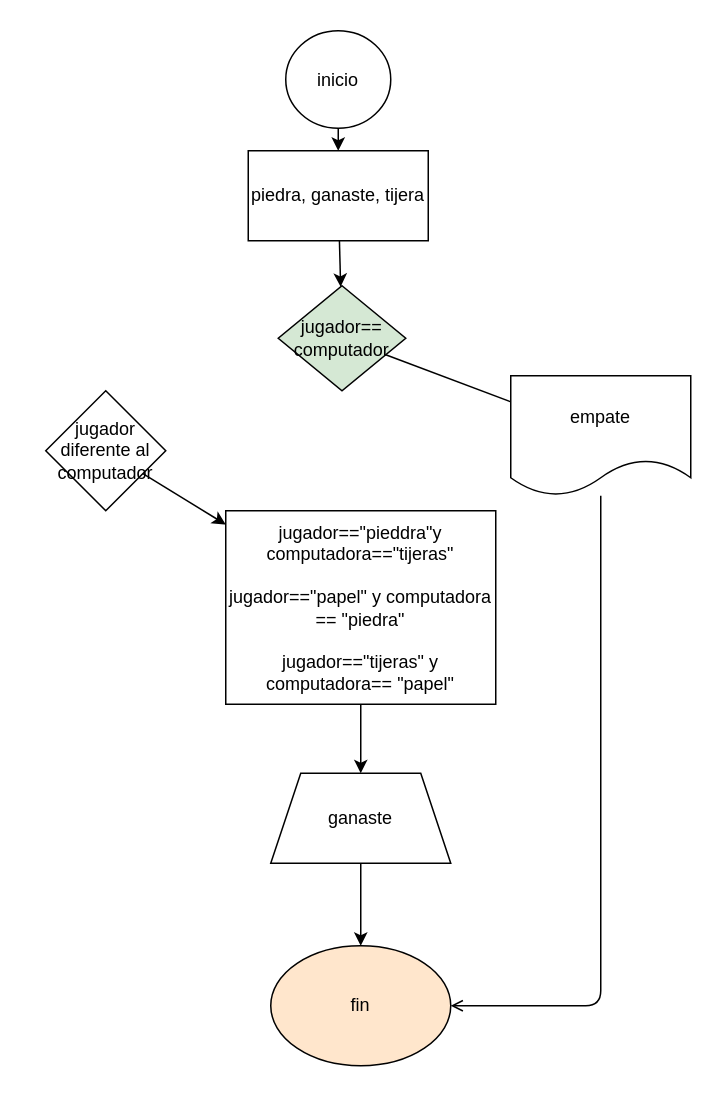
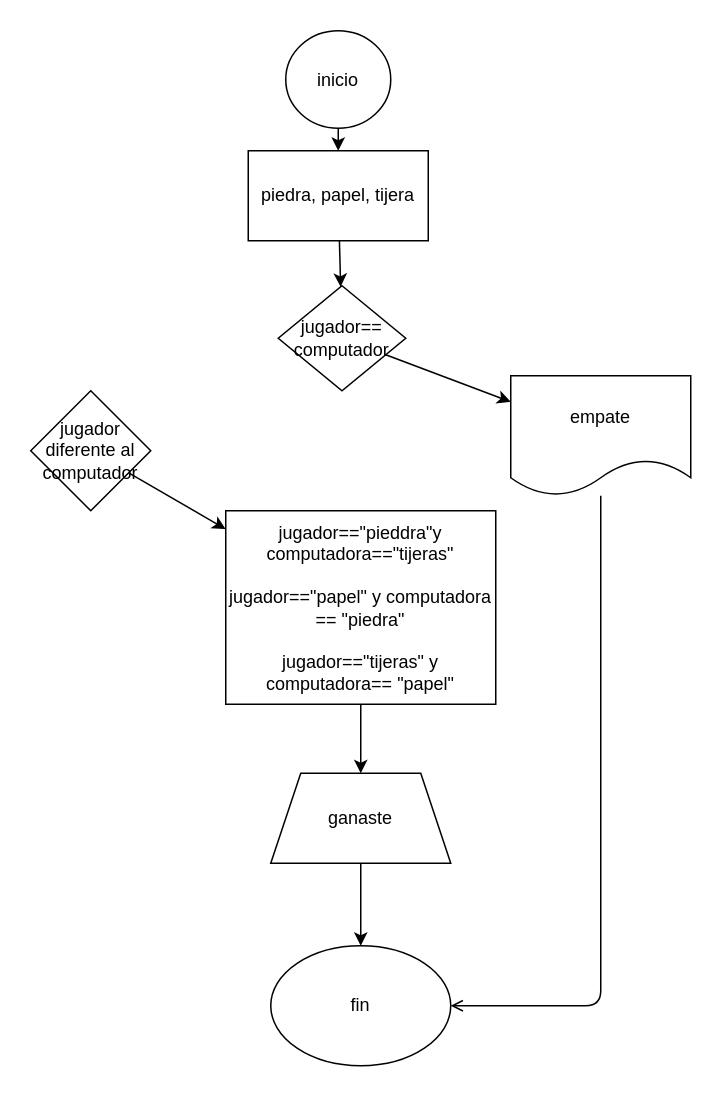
(338, 196) -> (338, 196)
(342, 338) -> (342, 338)
(503, 399) -> (500, 398)
(106, 451) -> (91, 451)
(361, 1006) -> (361, 1006)
